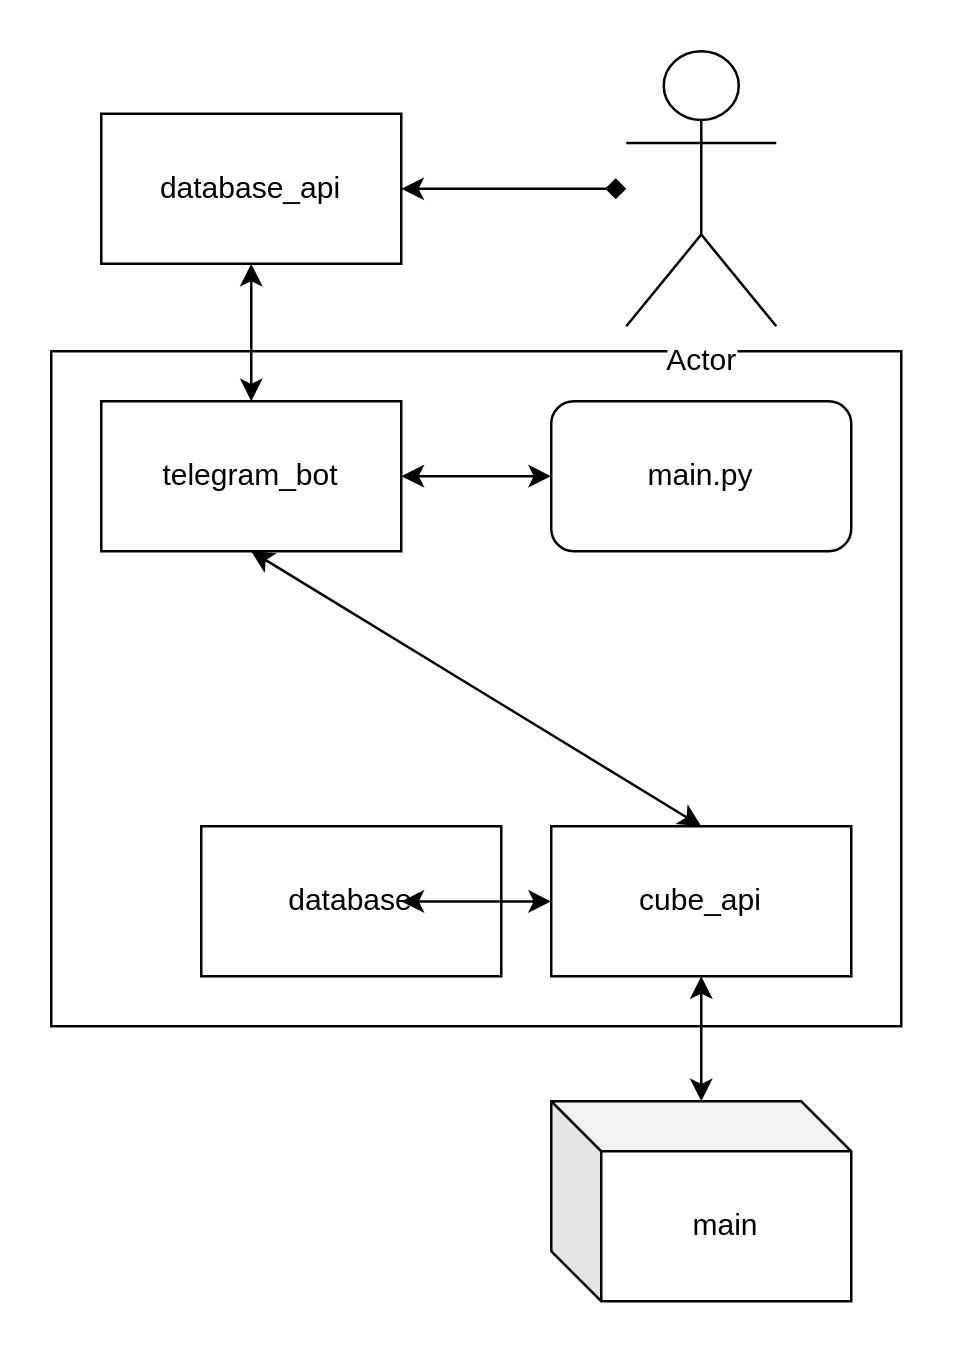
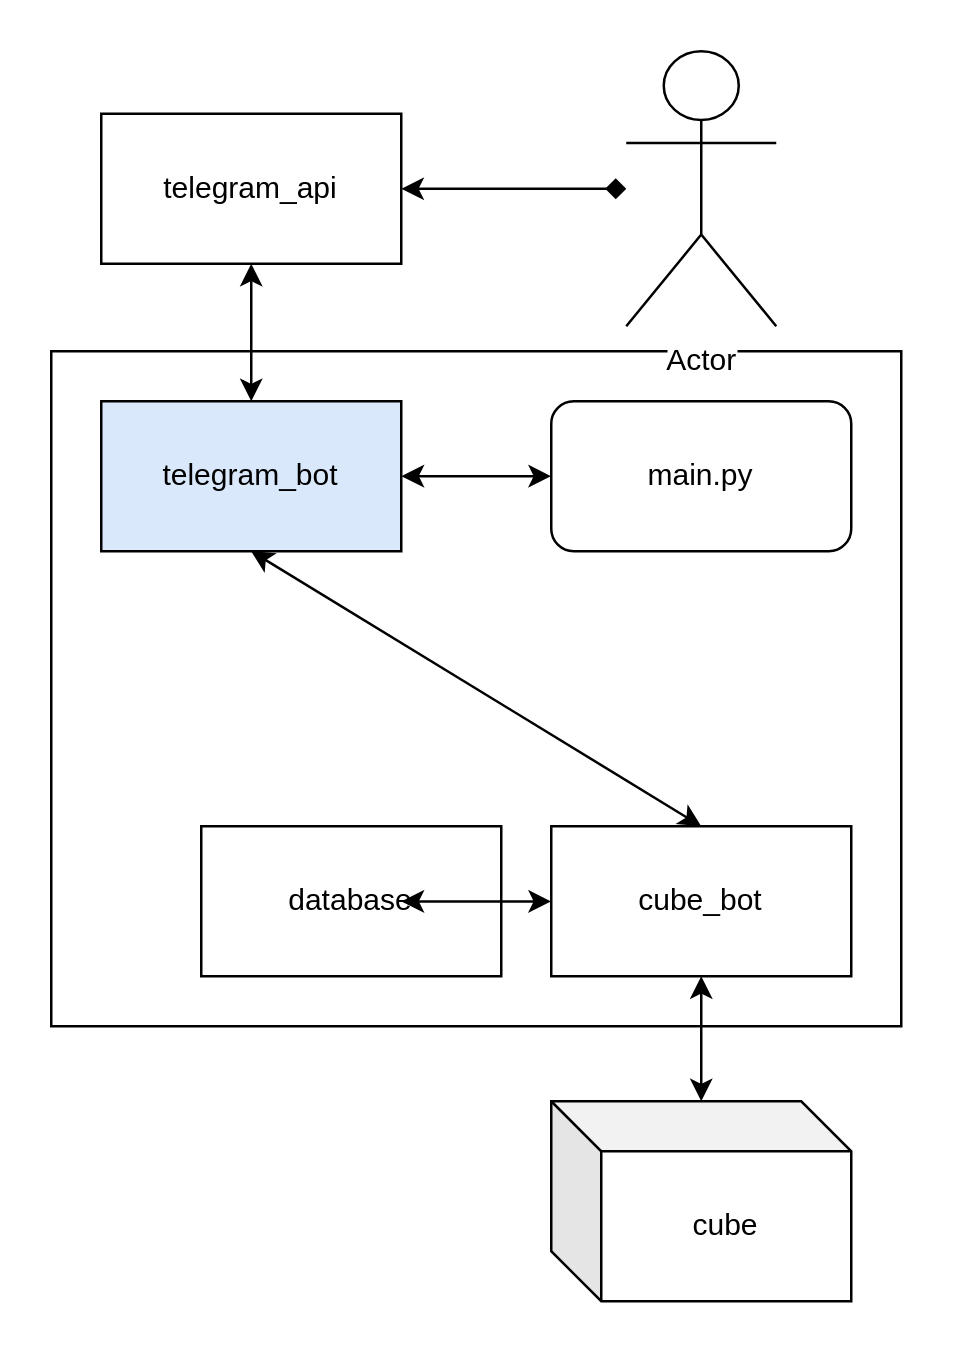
(251, 189) -> (251, 189)
(251, 476) -> (251, 476)
(701, 901) -> (701, 901)
(726, 1226) -> (726, 1226)
